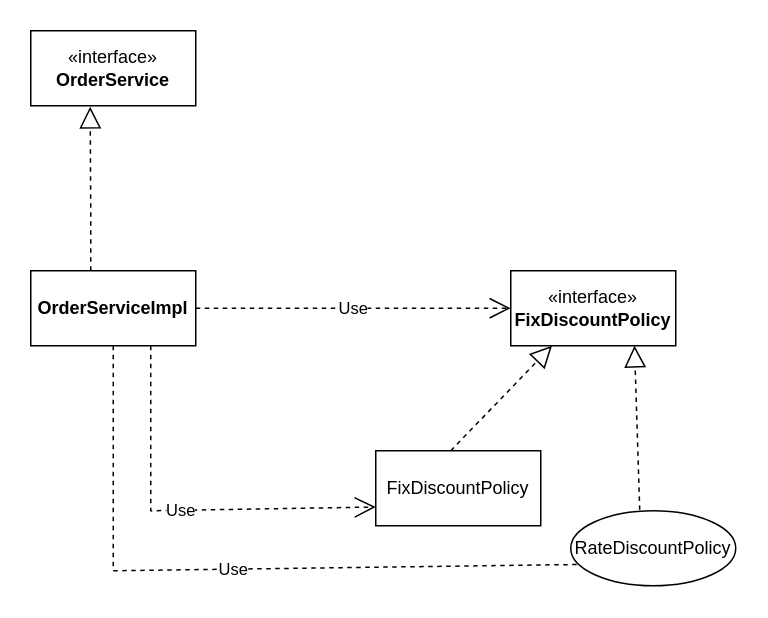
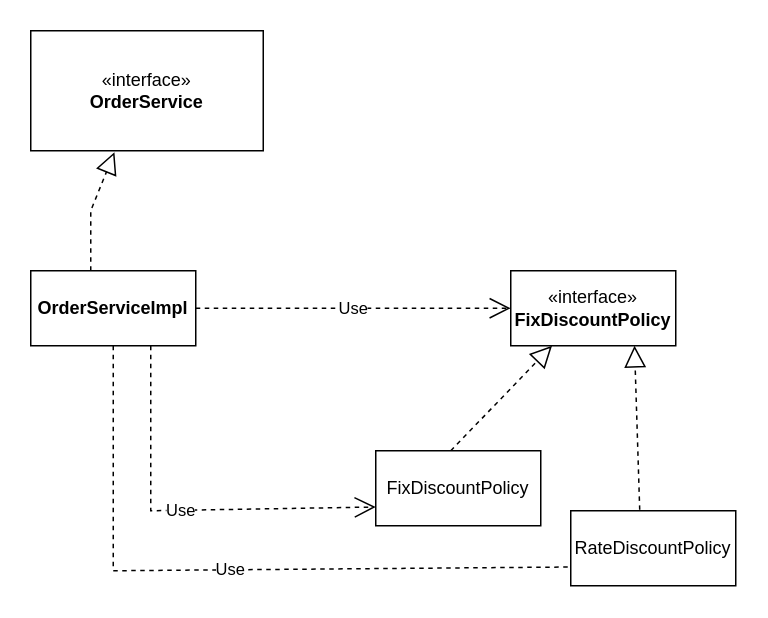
(113, 68) -> (147, 91)
(653, 548) -> (653, 548)
